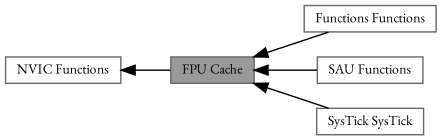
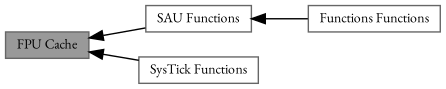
(298, 42) -> (287, 19)
(63, 70) -> none
(370, 122) -> (199, 70)
